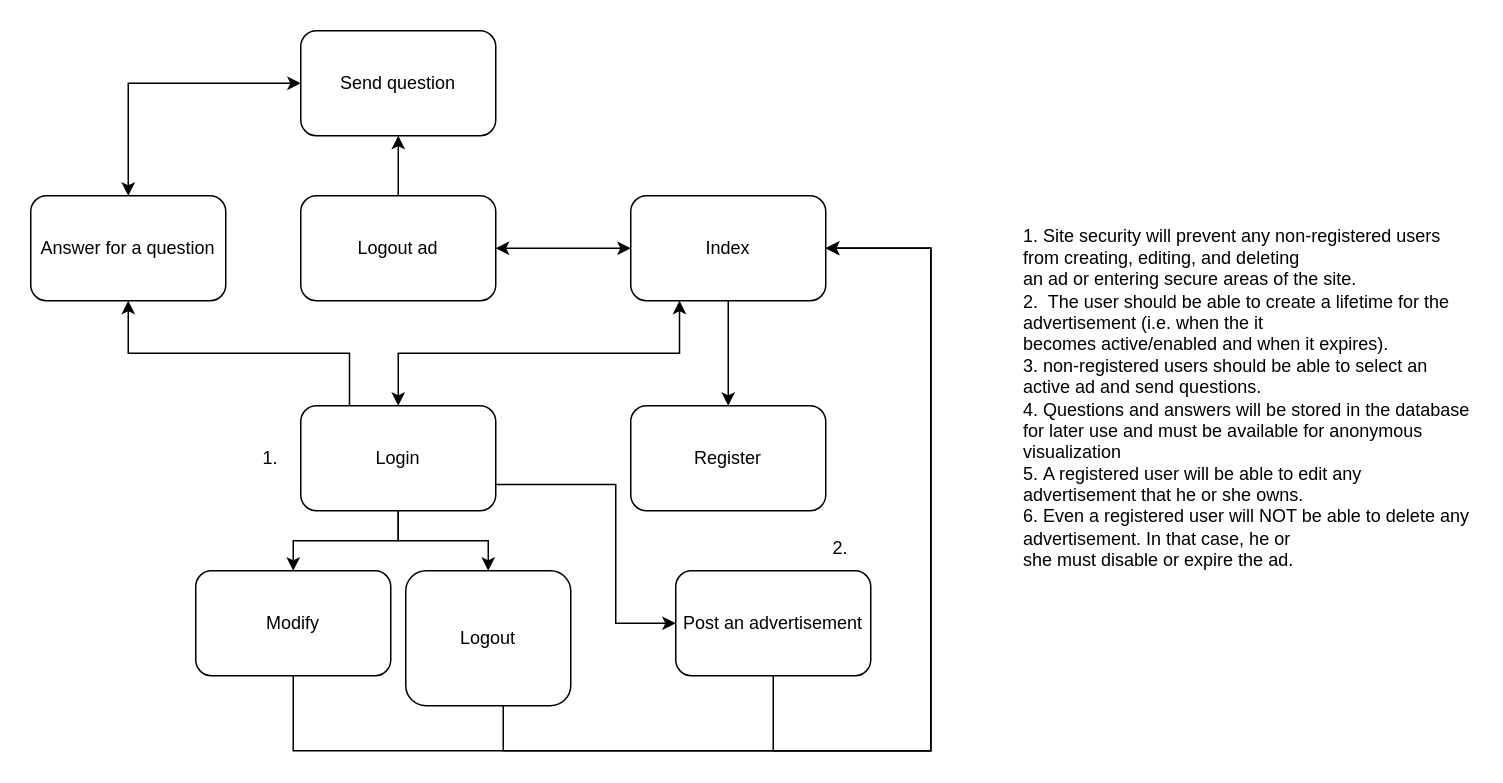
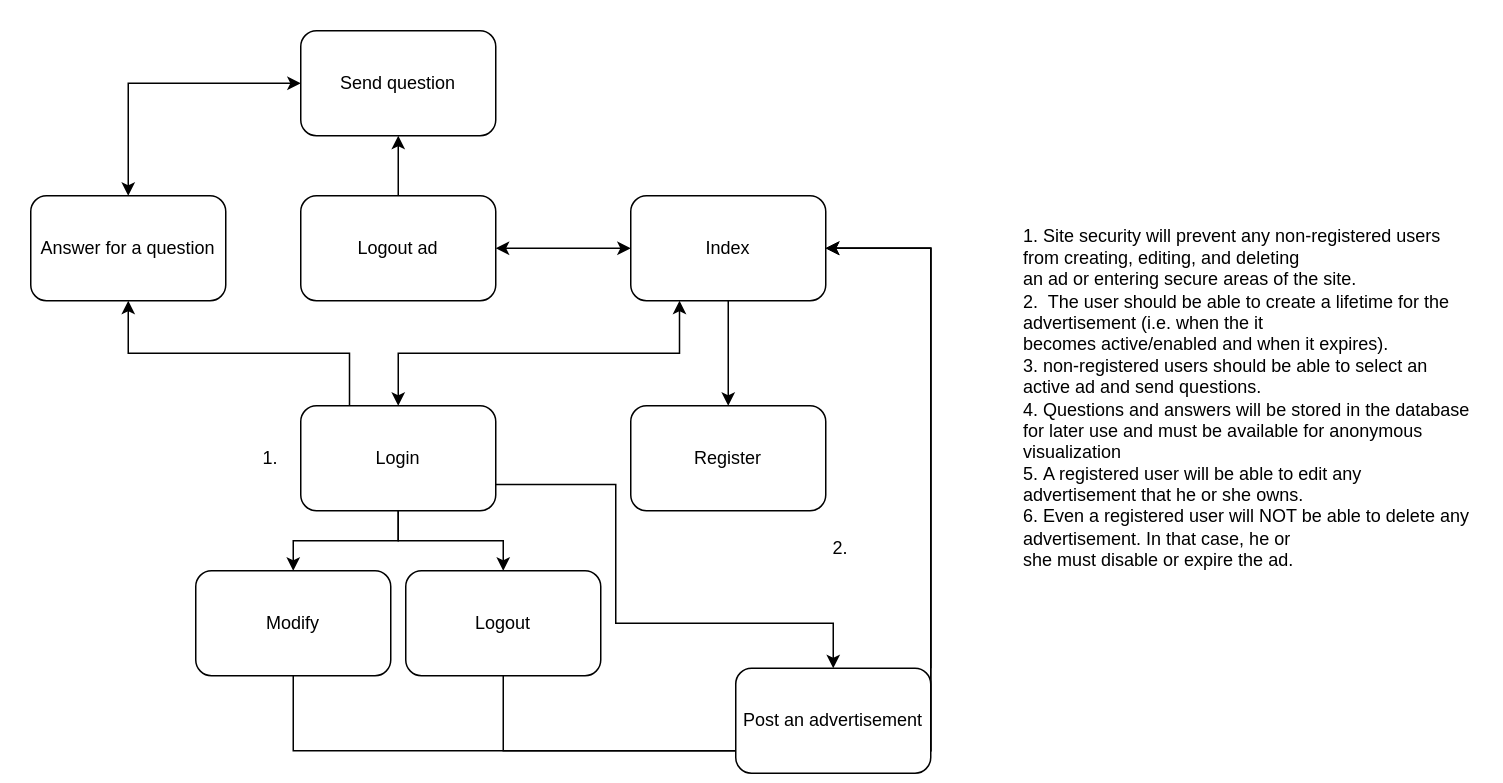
(773, 623) -> (833, 721)
(488, 638) -> (503, 623)
